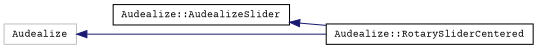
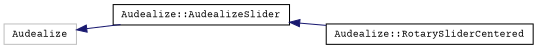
(207, 34) -> (104, 27)
